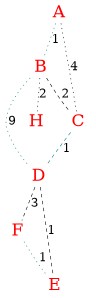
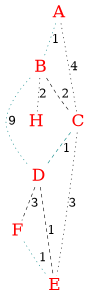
none -> (68, 204)
